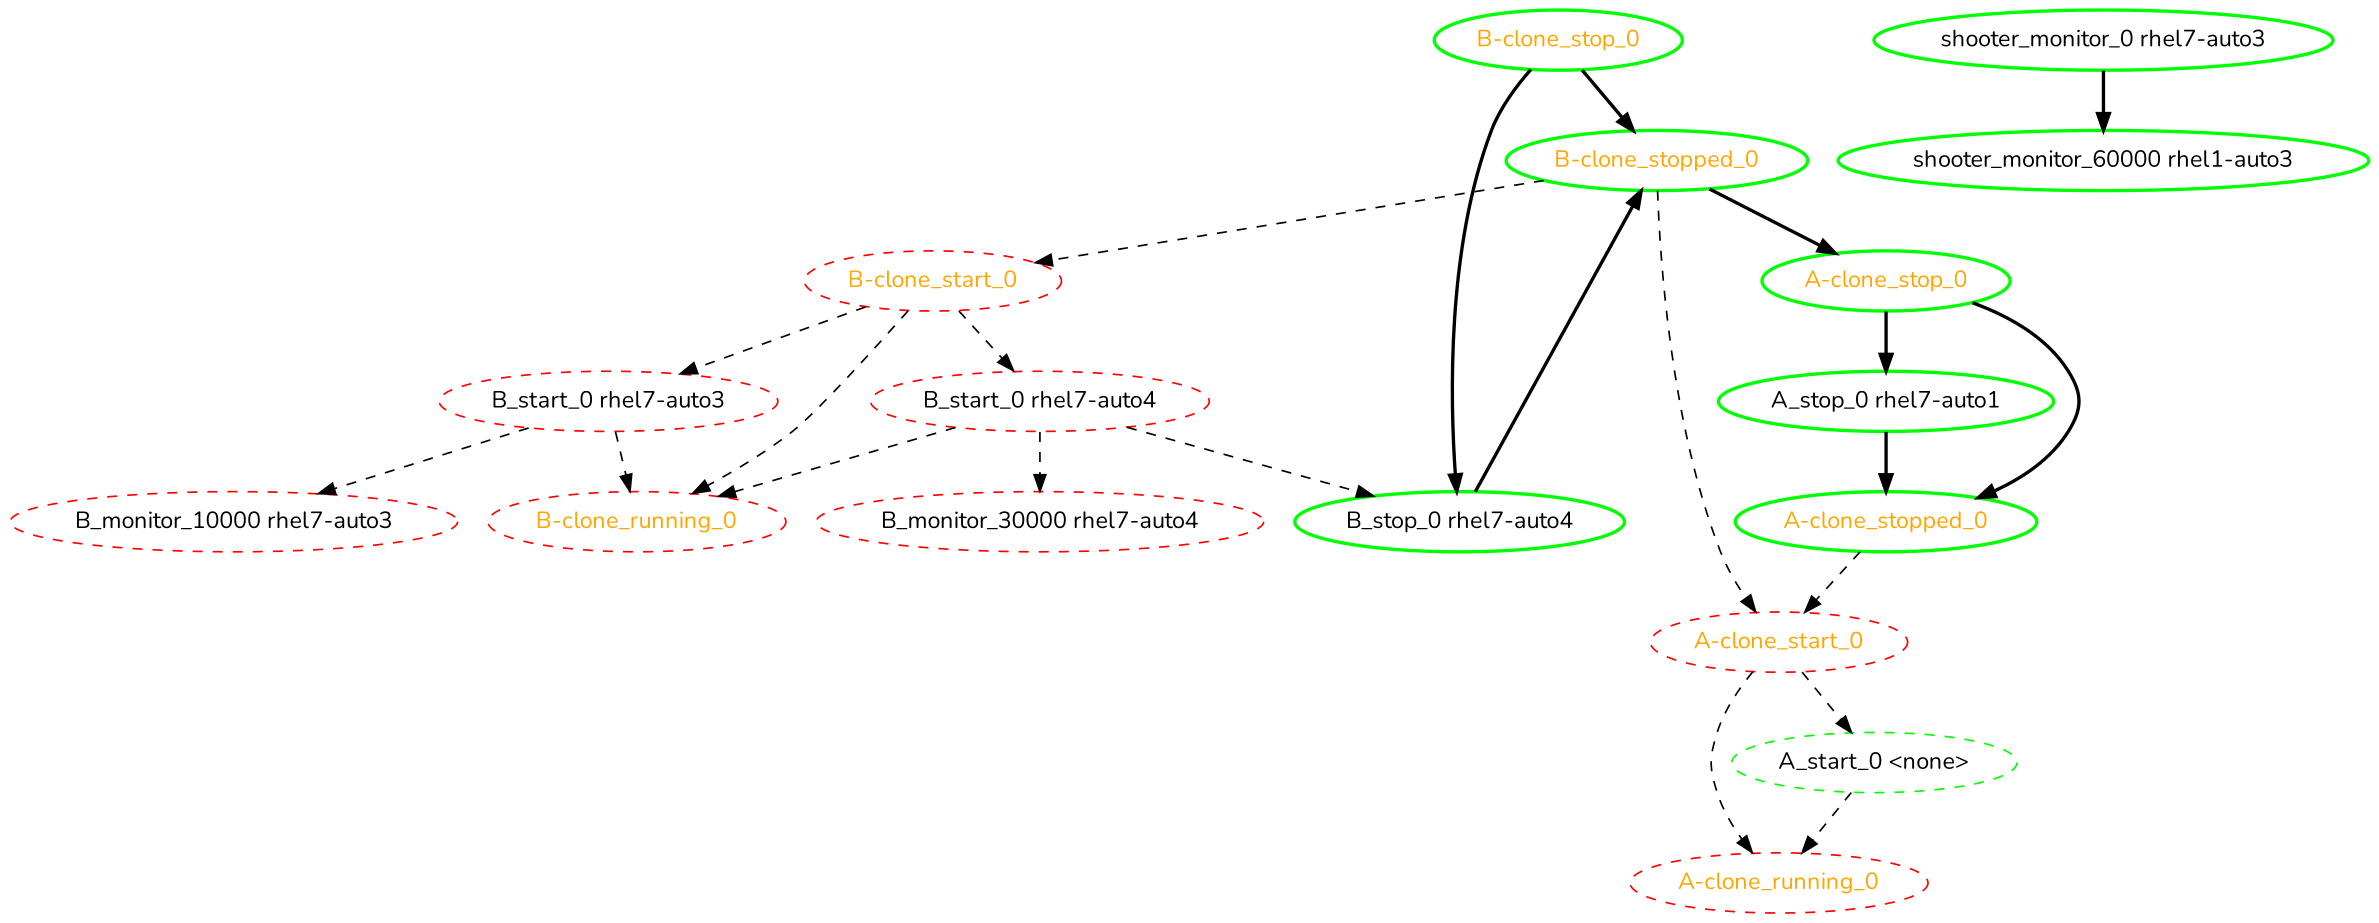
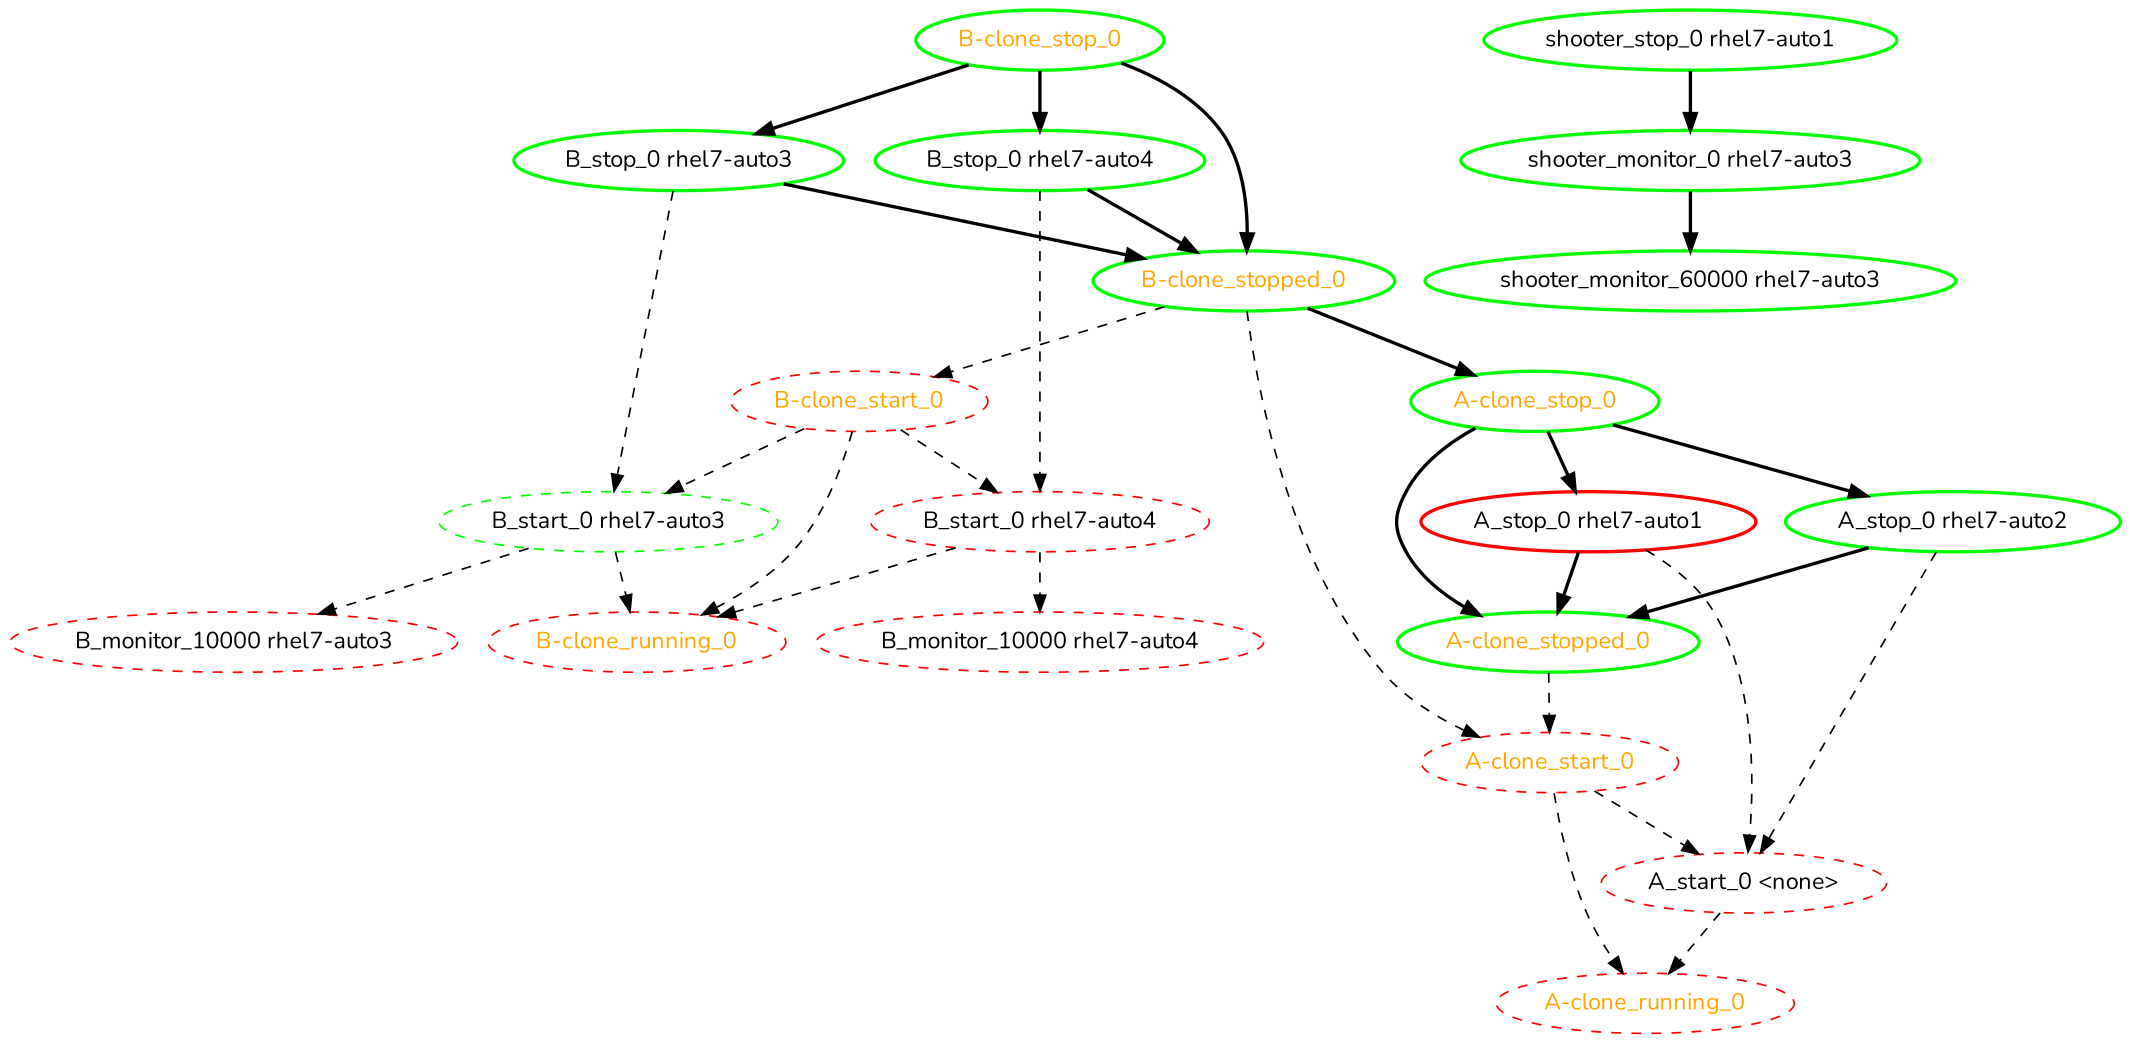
none -> (1690, 40)
none -> (679, 161)
(2103, 161) -> (1690, 281)
(609, 401) -> (609, 522)
(1886, 401) -> (1588, 522)
(1242, 459) -> (1040, 333)
(1040, 522) -> (1040, 642)
none -> (1953, 522)
none -> (1739, 675)
(1874, 763) -> (1744, 883)
